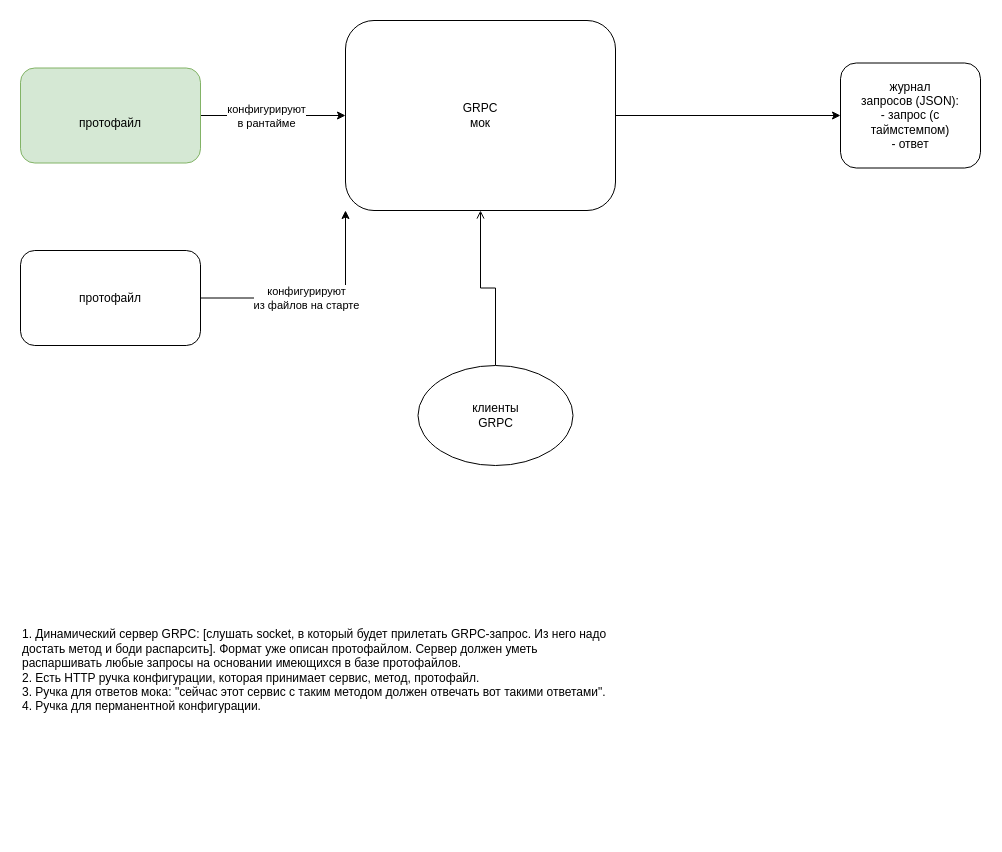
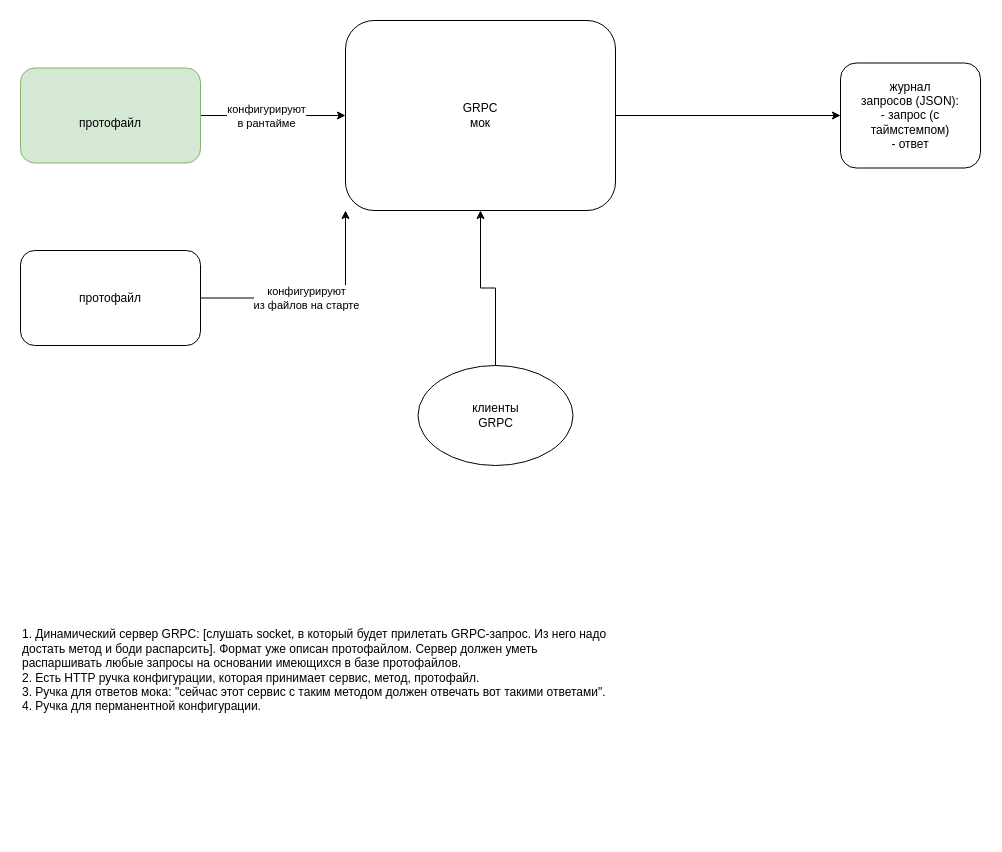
(481, 216) -> (481, 218)
